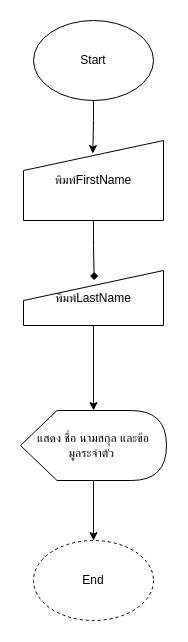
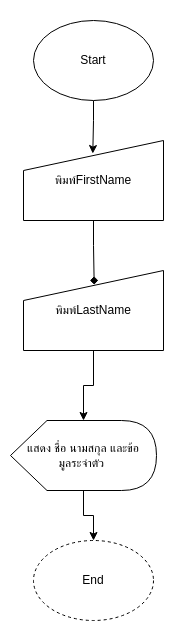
(94, 298) -> (94, 311)
(94, 446) -> (84, 456)
